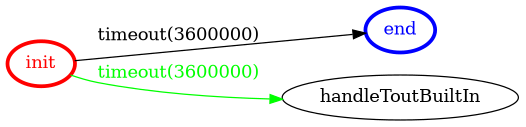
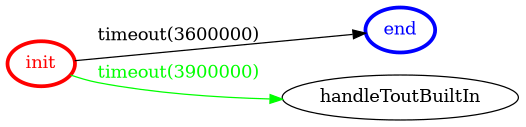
(179, 73) -> (179, 73)
